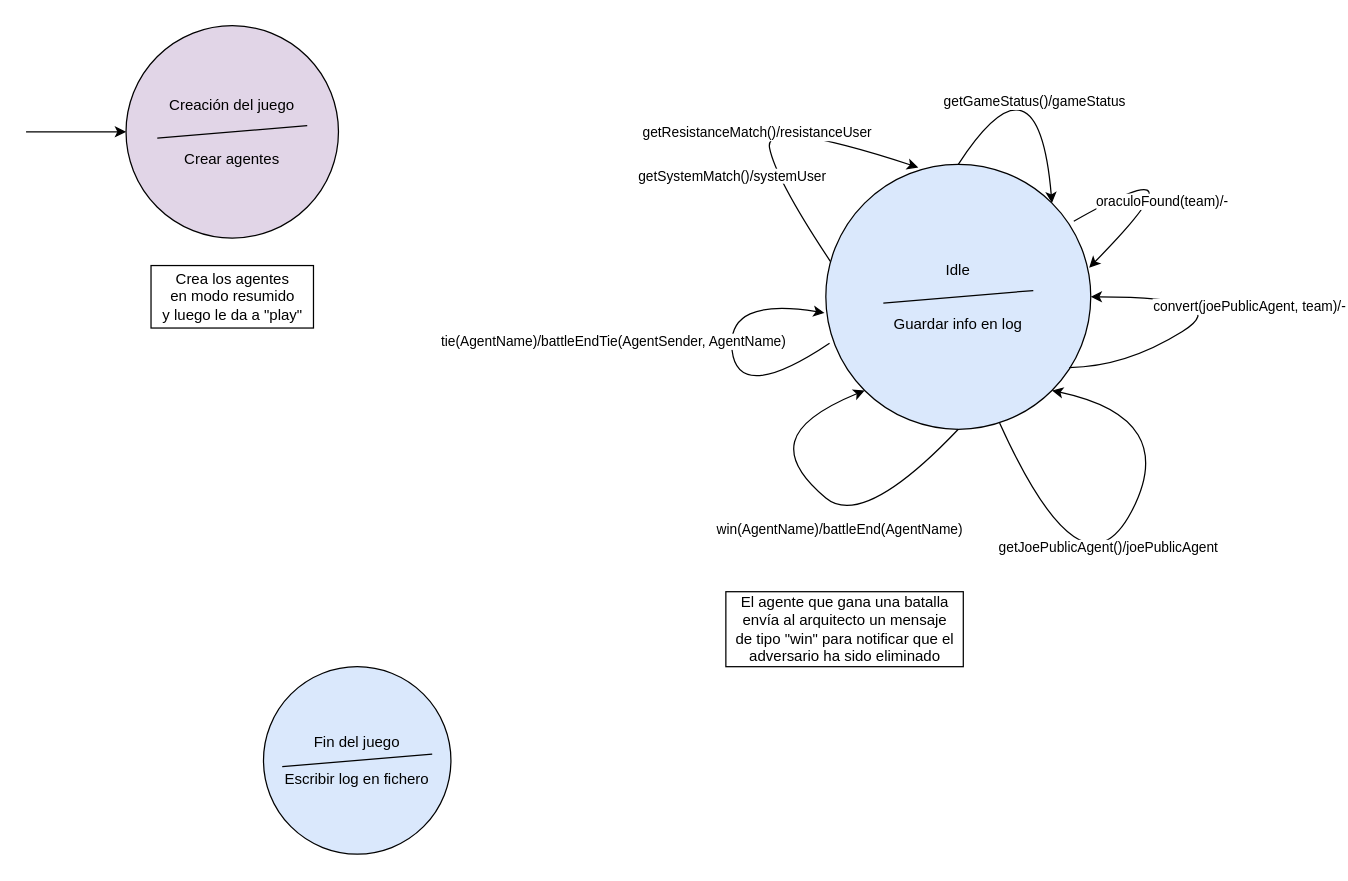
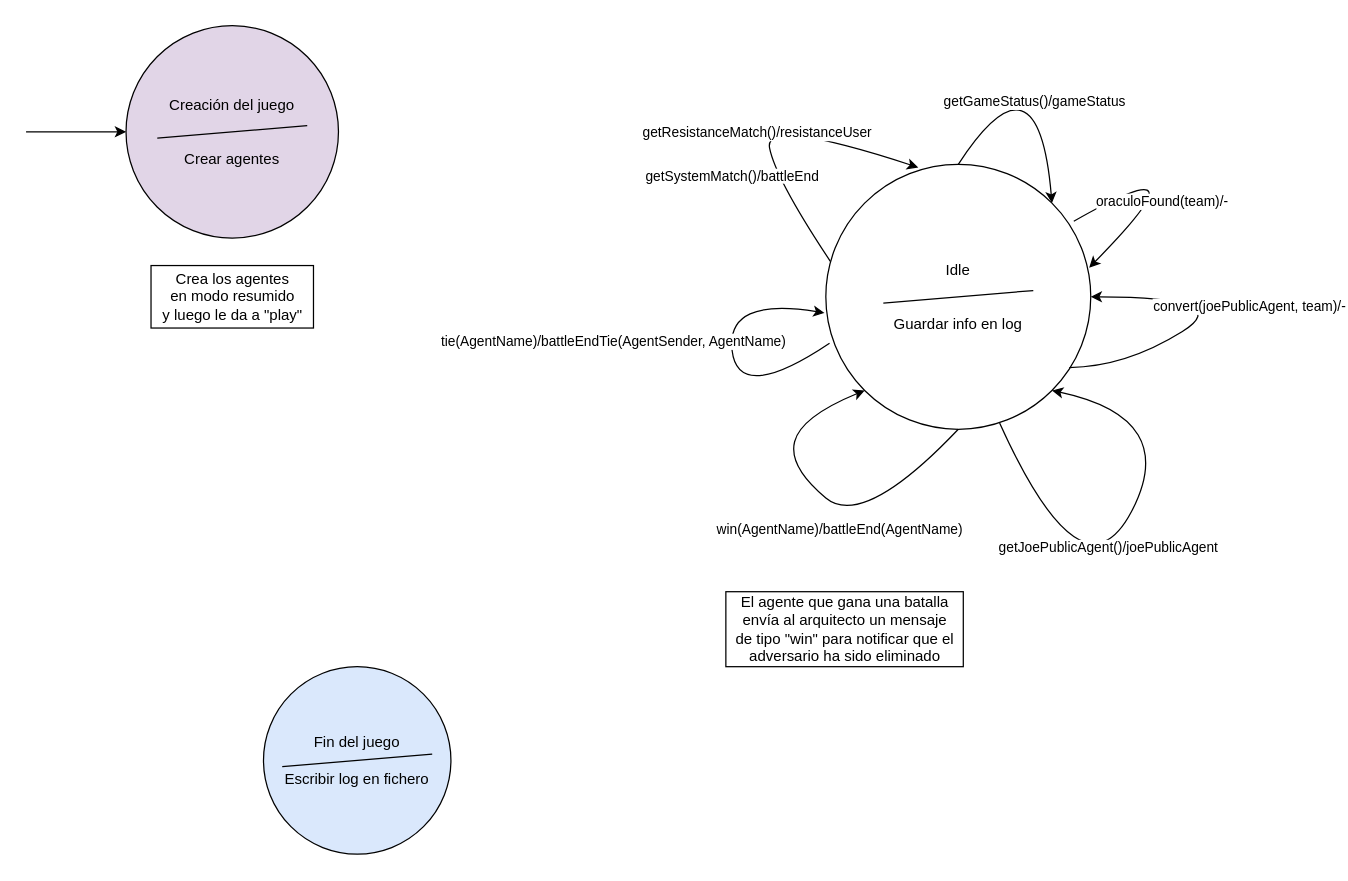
(733, 177) -> (733, 177)
(958, 297) -> (958, 297)
